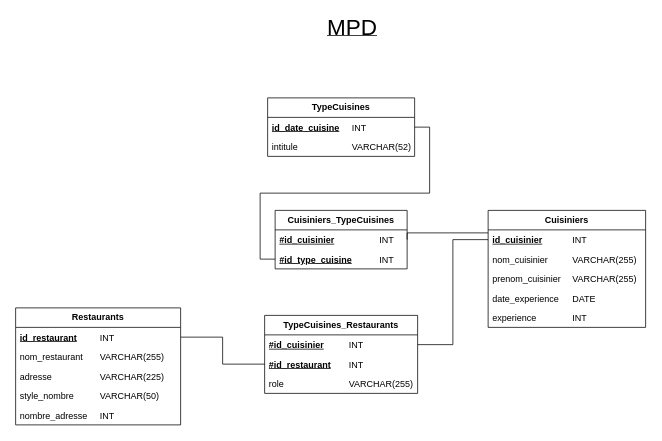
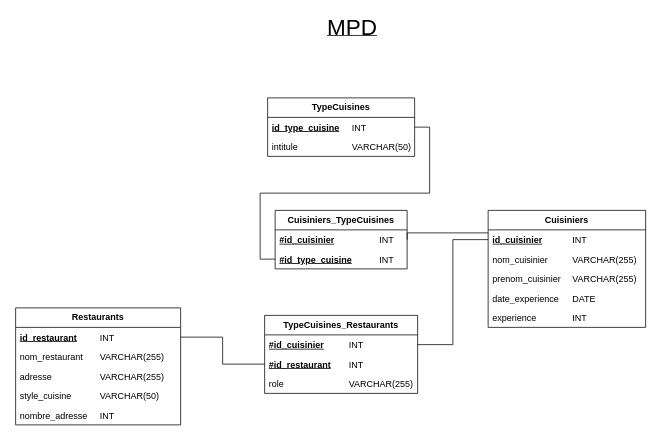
(316, 128) -> (316, 128)
(324, 148) -> (324, 148)
(75, 377) -> (75, 377)
(82, 397) -> (82, 397)
